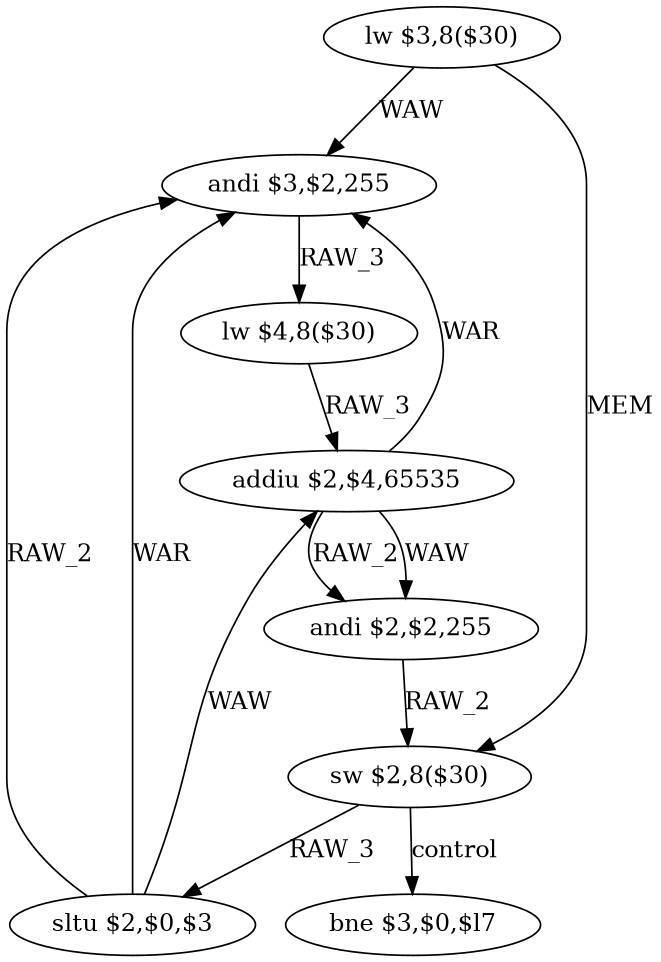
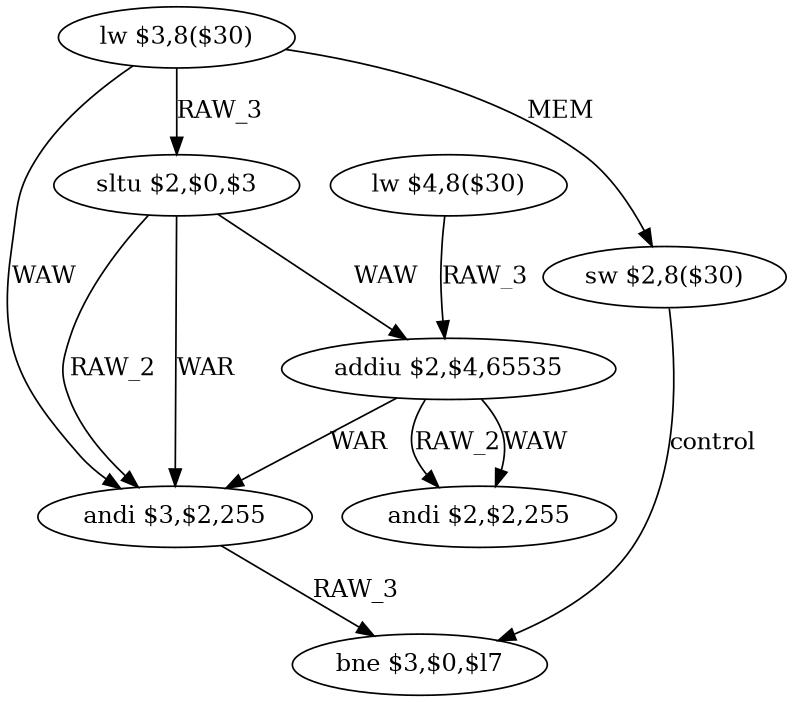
(299, 251) -> (290, 586)
(405, 694) -> none
(279, 847) -> (177, 103)
